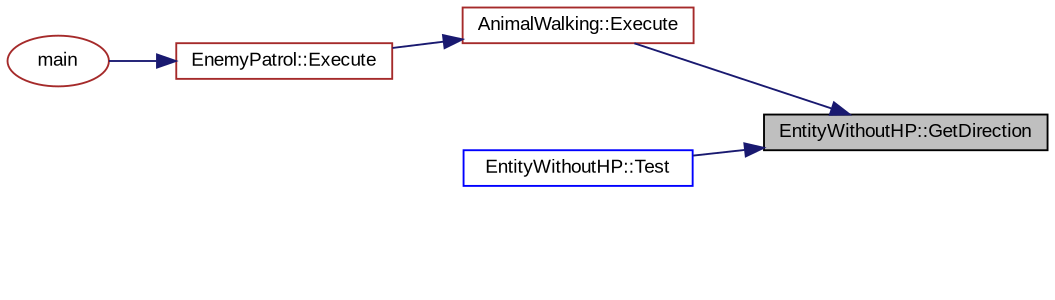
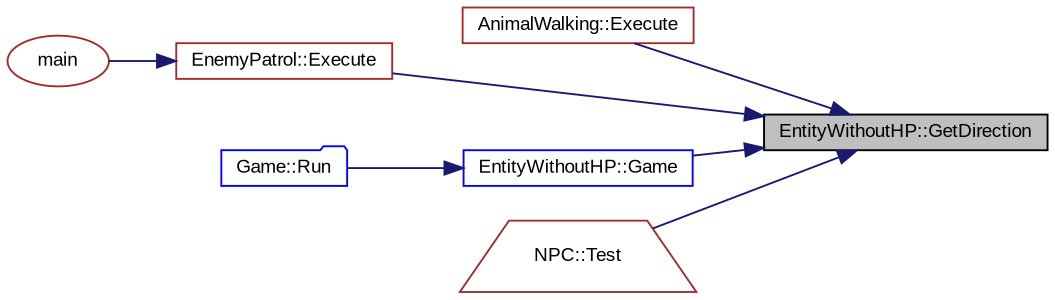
(418, 45) -> (569, 94)
none -> (284, 168)
(578, 168) -> (578, 168)
none -> (578, 256)
